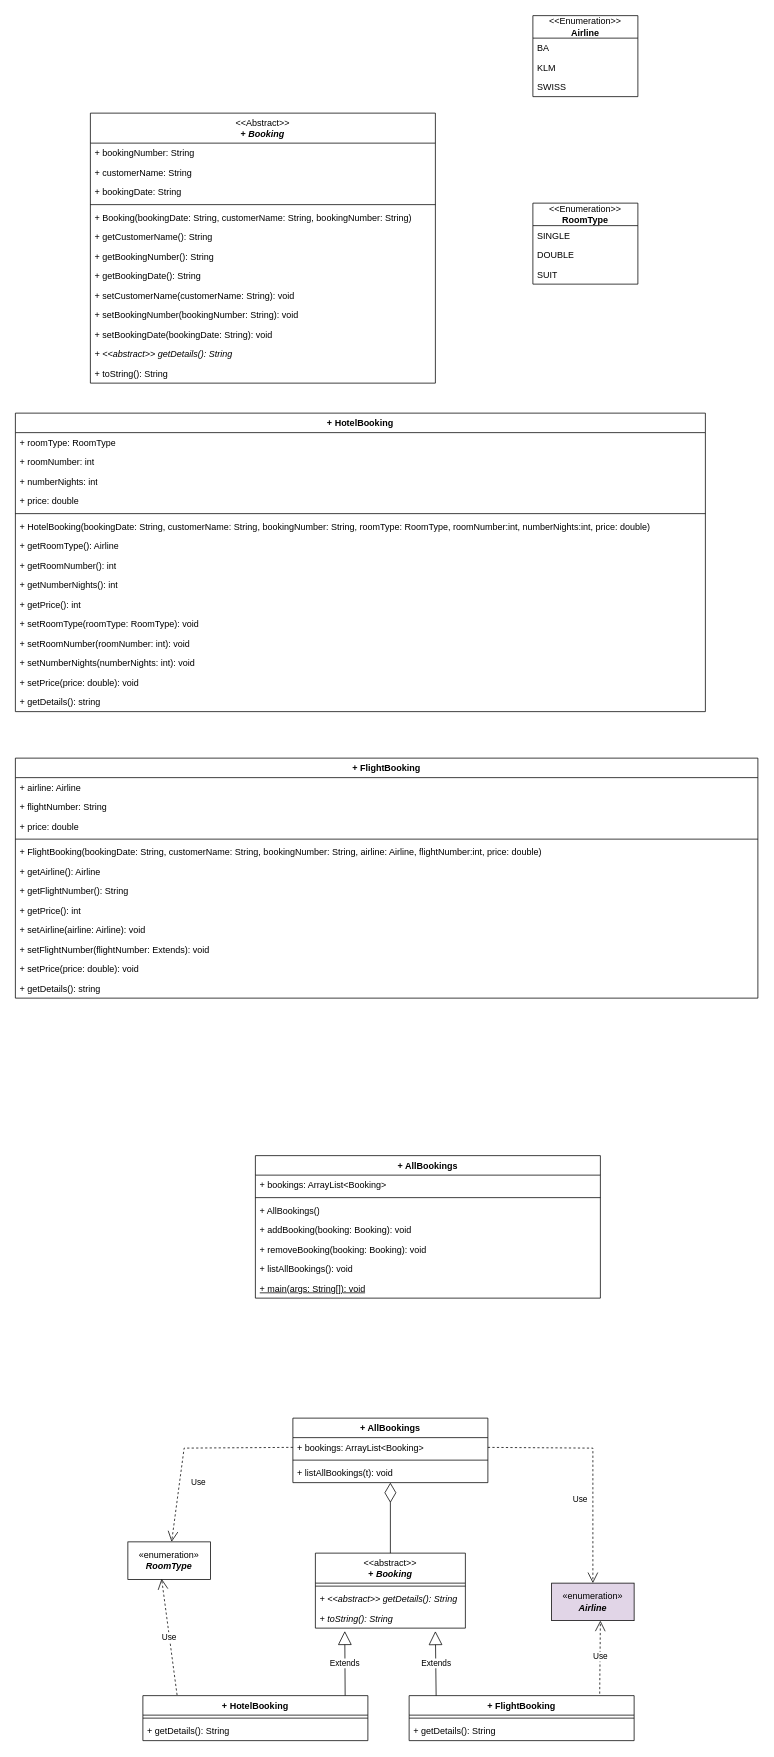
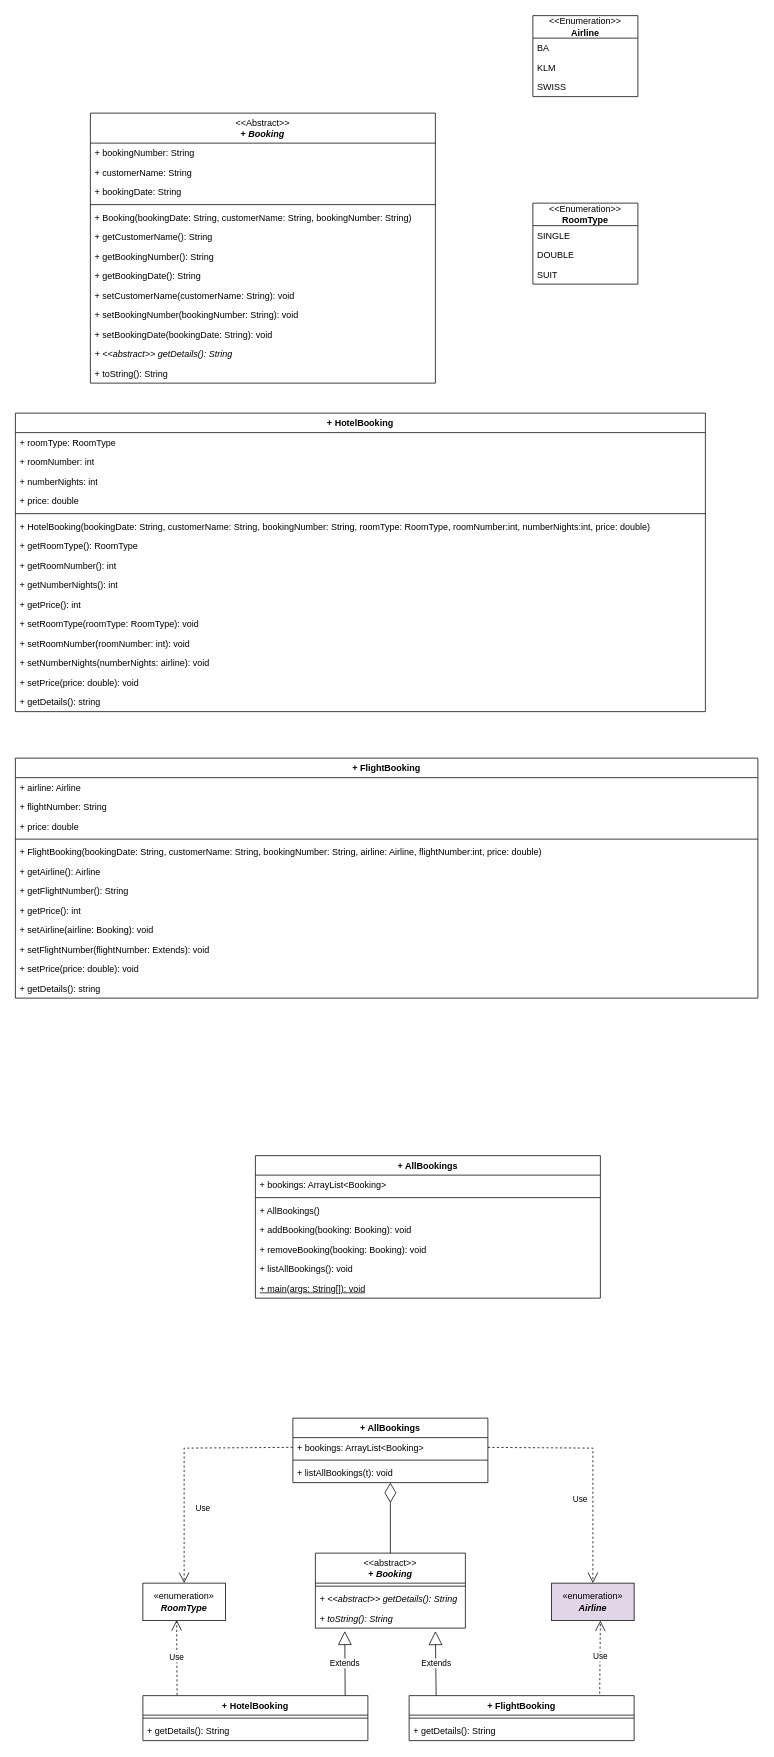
(75, 547) -> (81, 547)
(115, 664) -> (123, 664)
(93, 931) -> (95, 931)
(169, 1560) -> (184, 1602)
